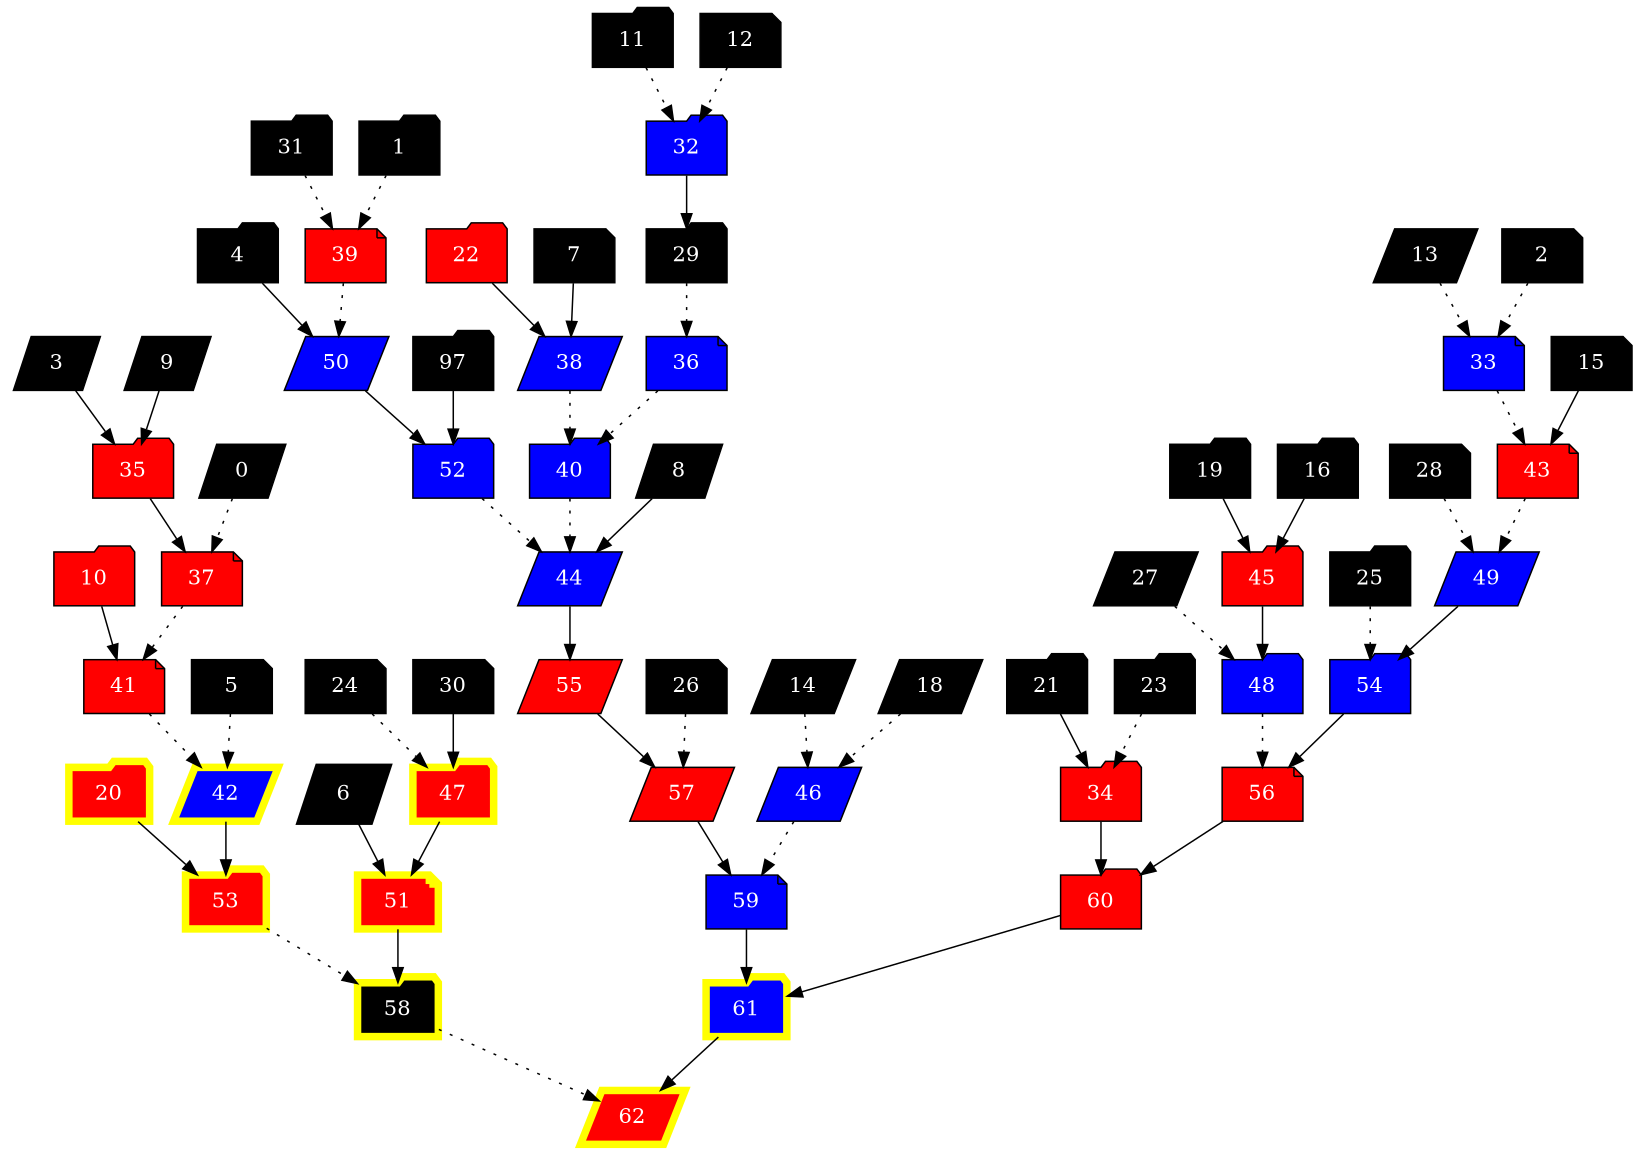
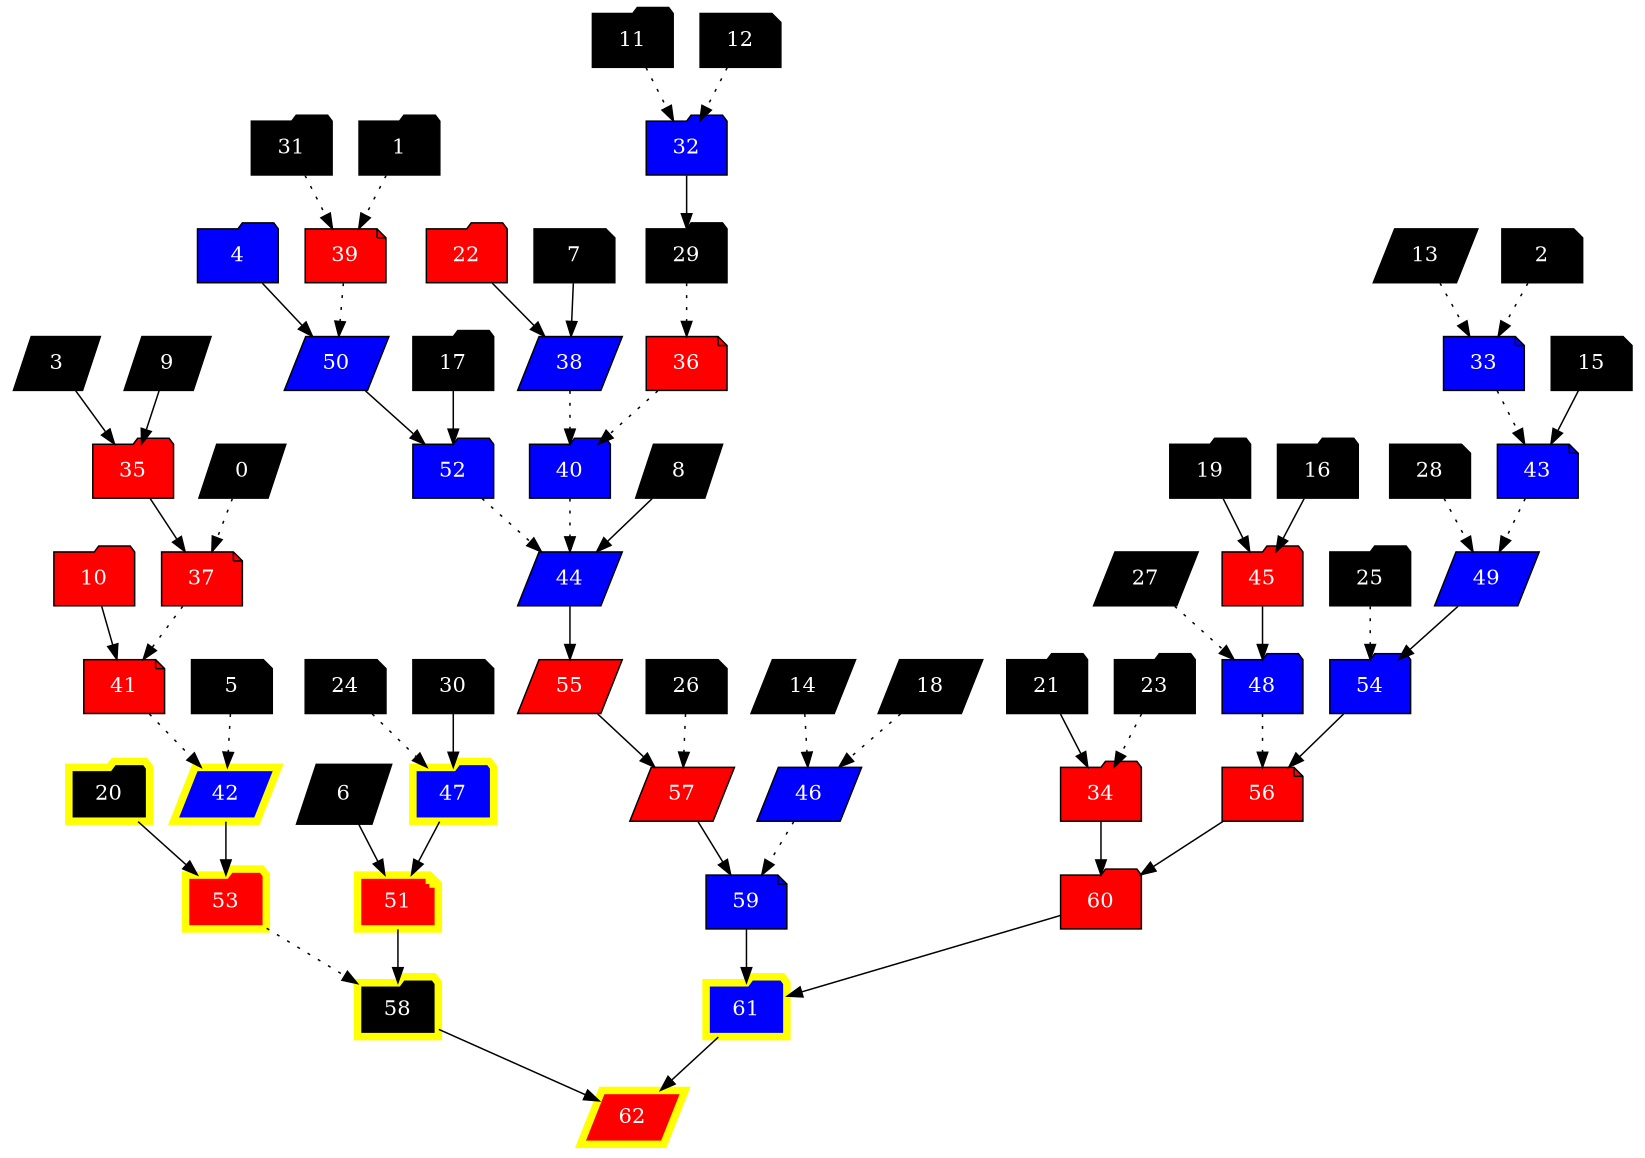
(238, 256) -> (238, 256)
(453, 363) -> (453, 363)
(687, 363) -> (687, 363)
(1538, 471) -> (1538, 471)
(109, 794) -> (109, 794)
(453, 794) -> (453, 794)
(512, 1062) -> (512, 1062)
